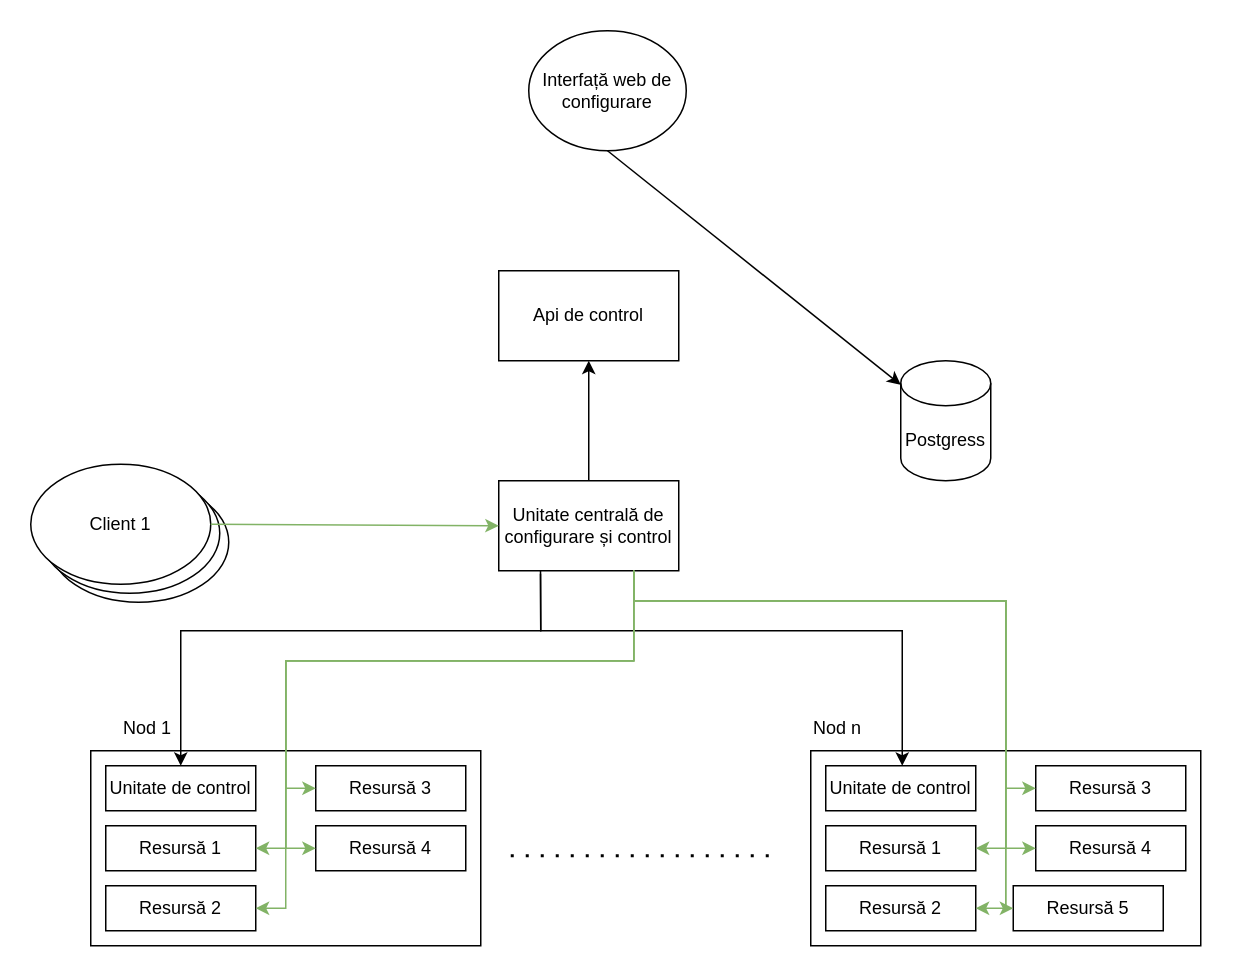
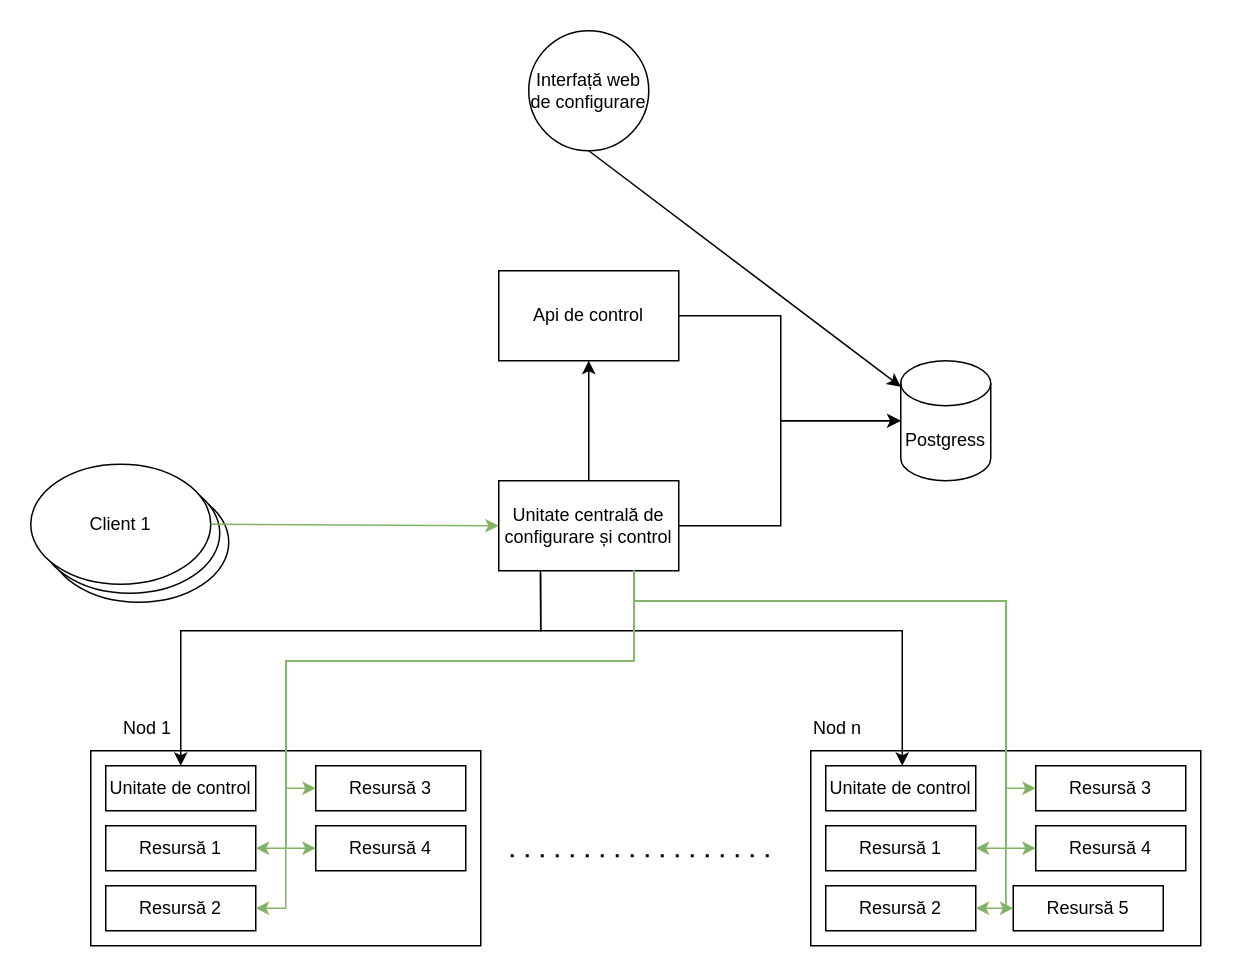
(608, 91) -> (589, 91)
none -> (781, 316)
none -> (781, 526)
